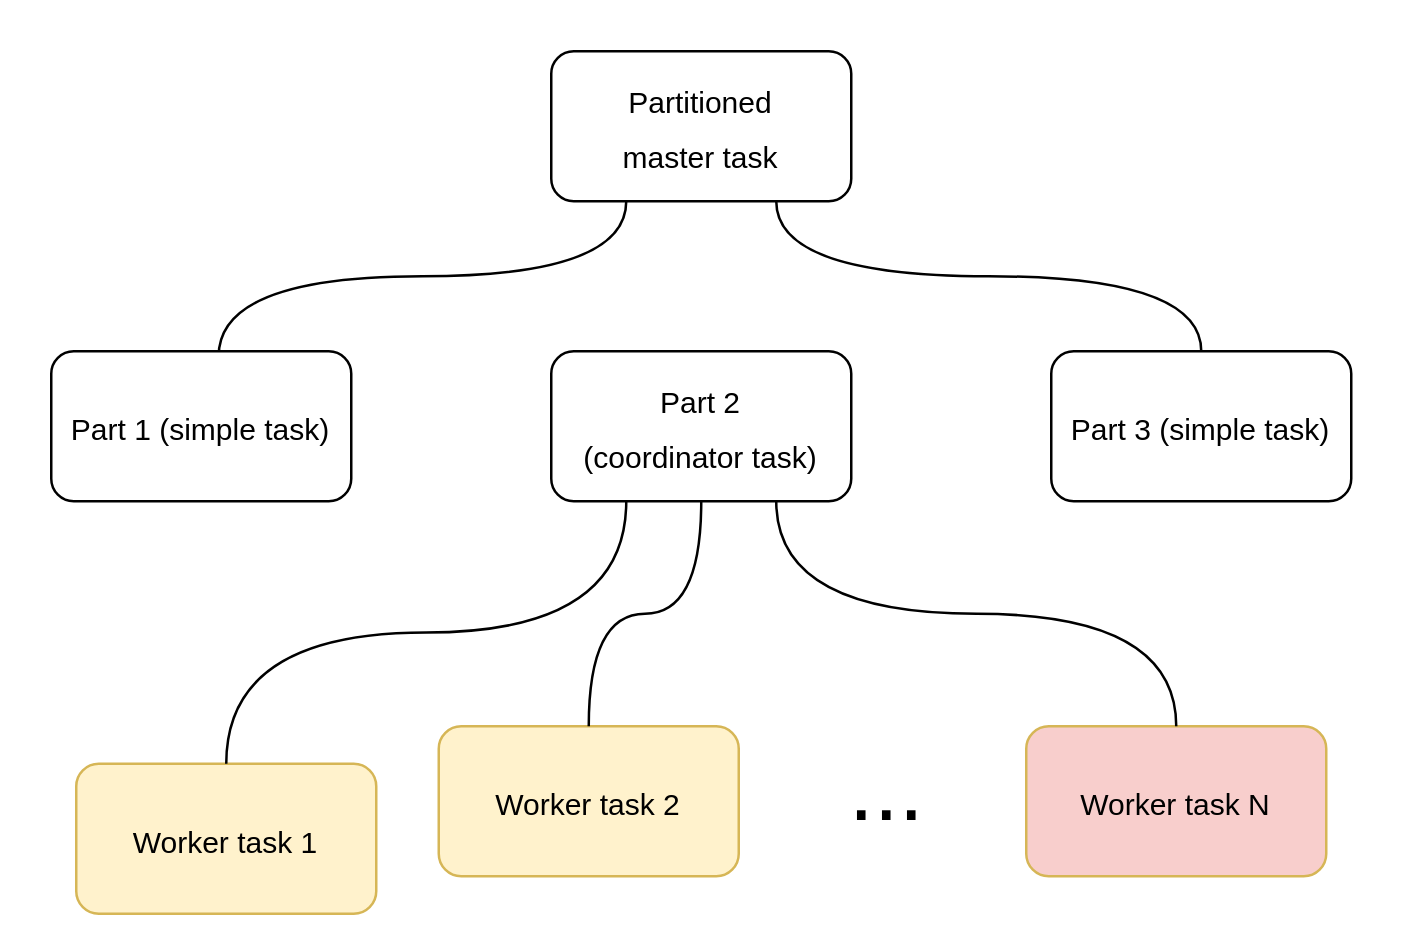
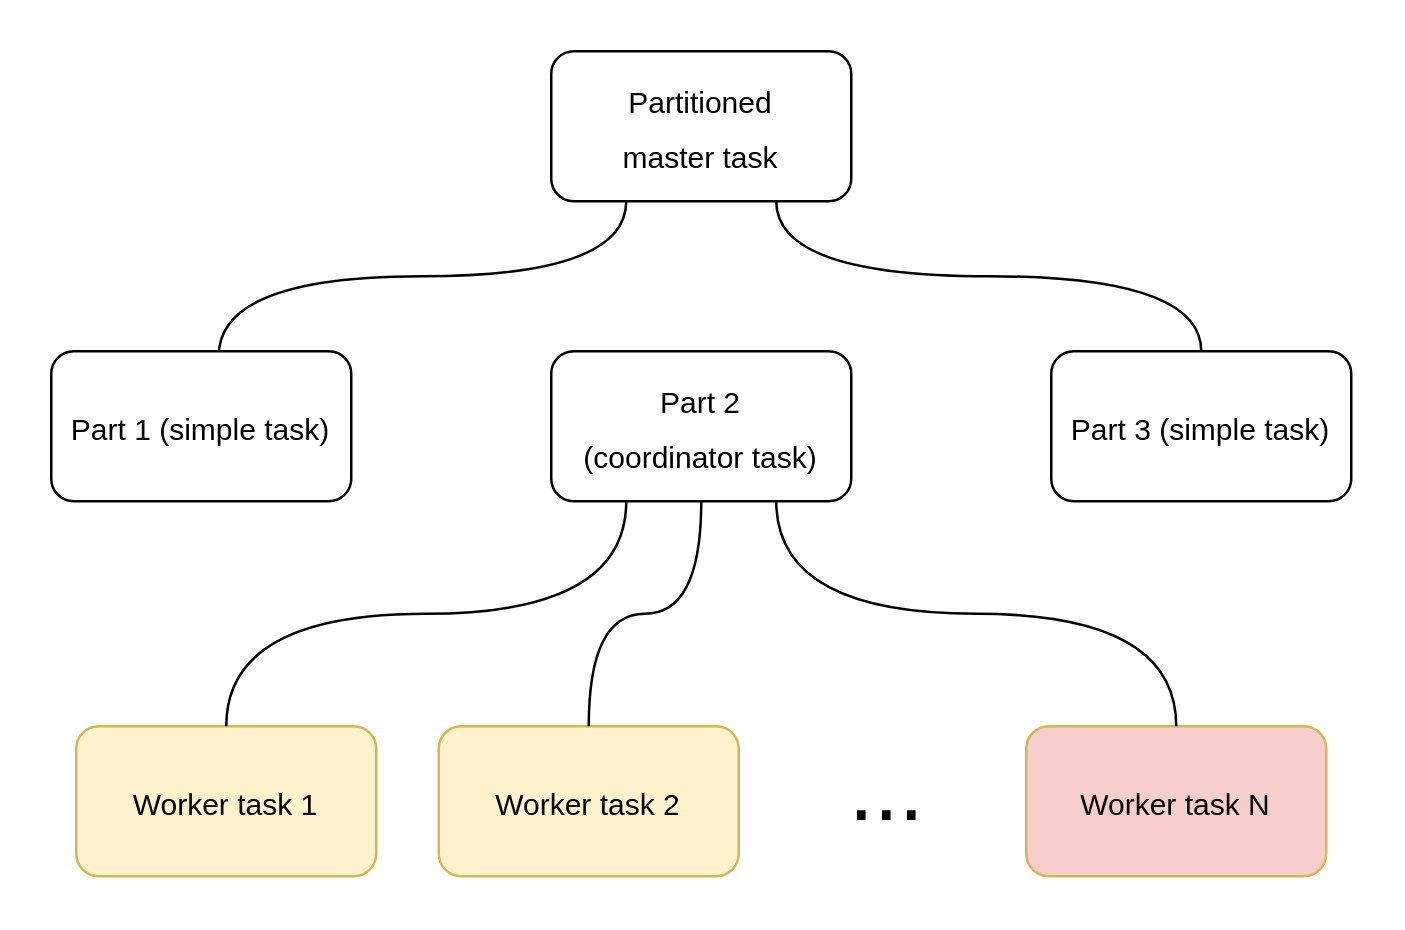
(226, 839) -> (226, 801)
